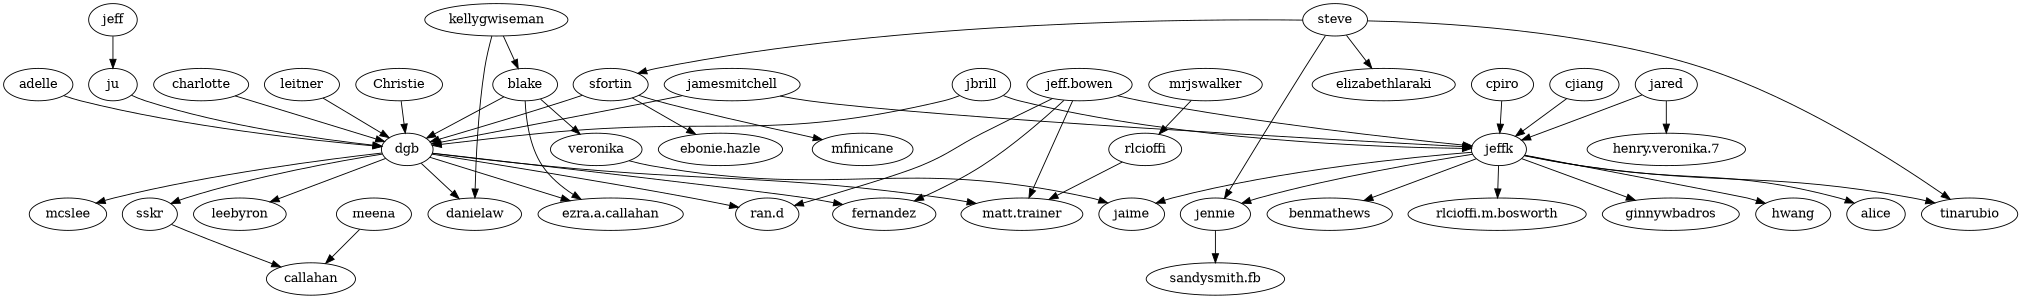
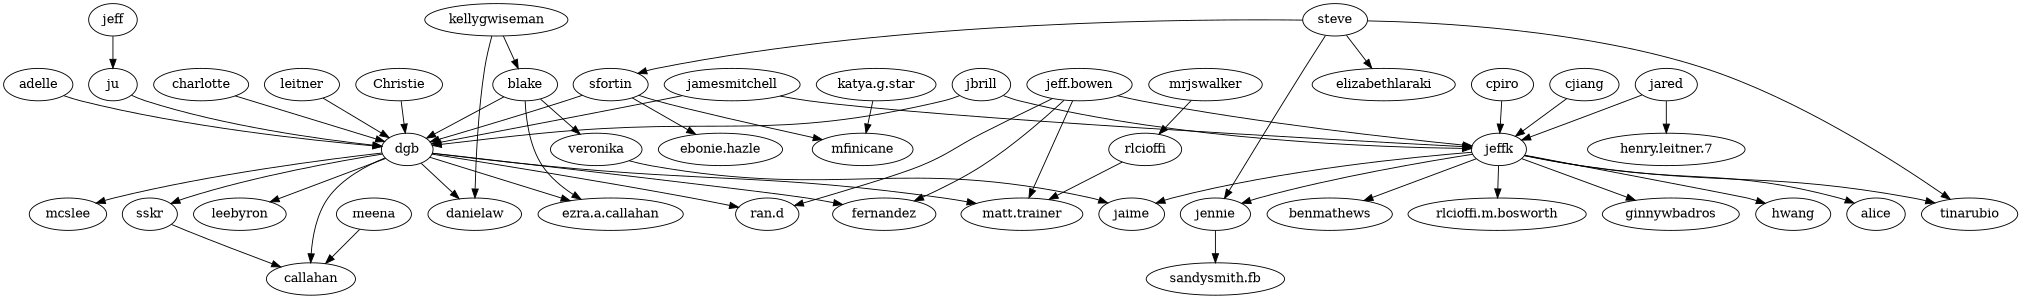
none -> (876, 85)
(1666, 149) -> (1666, 149)
none -> (332, 194)
